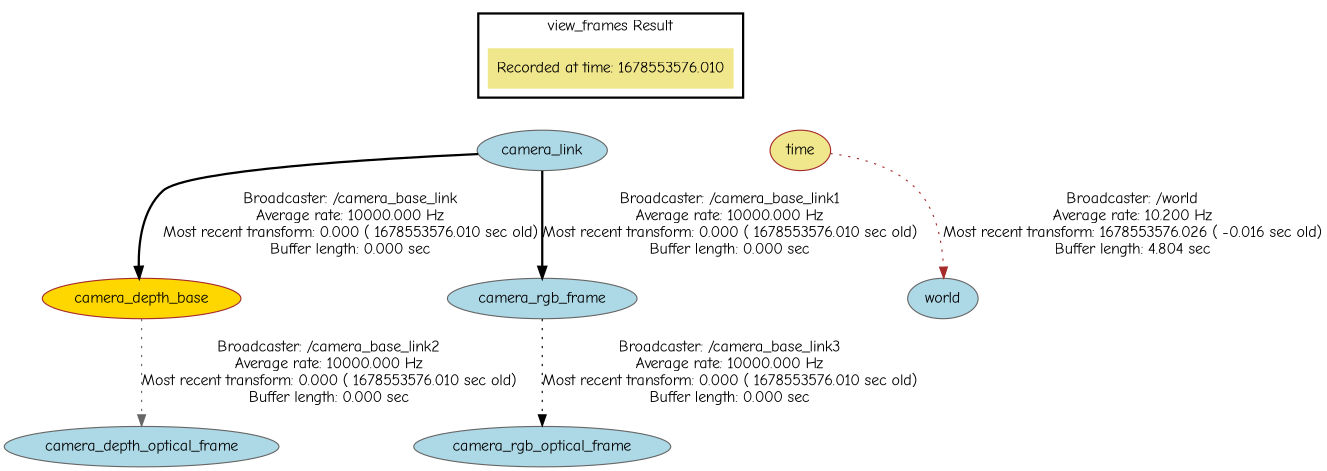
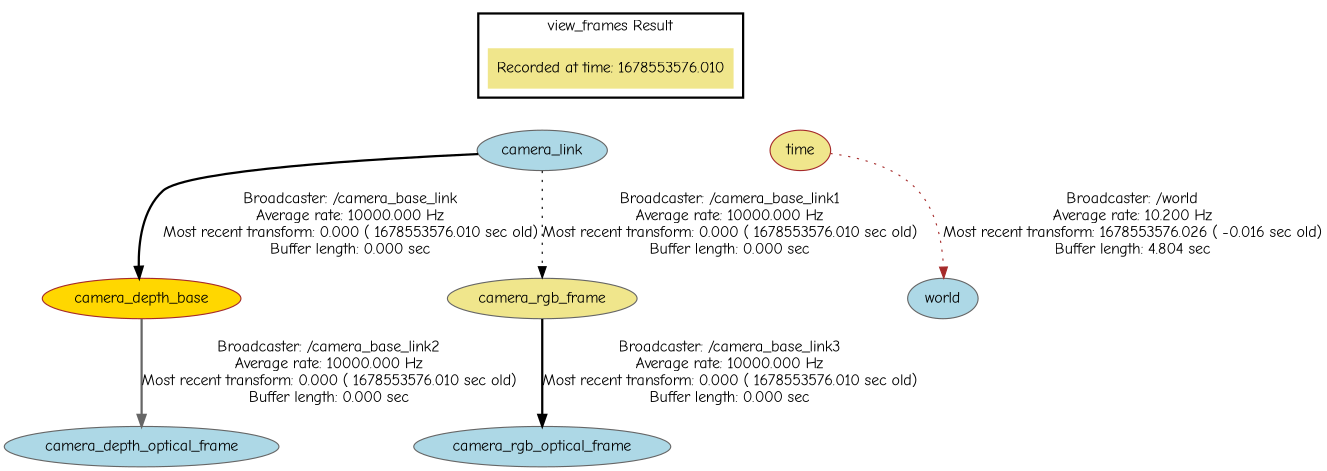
(542, 219) -> (542, 219)
(542, 299) -> (542, 299)
(142, 367) -> (142, 367)
(542, 367) -> (542, 367)
